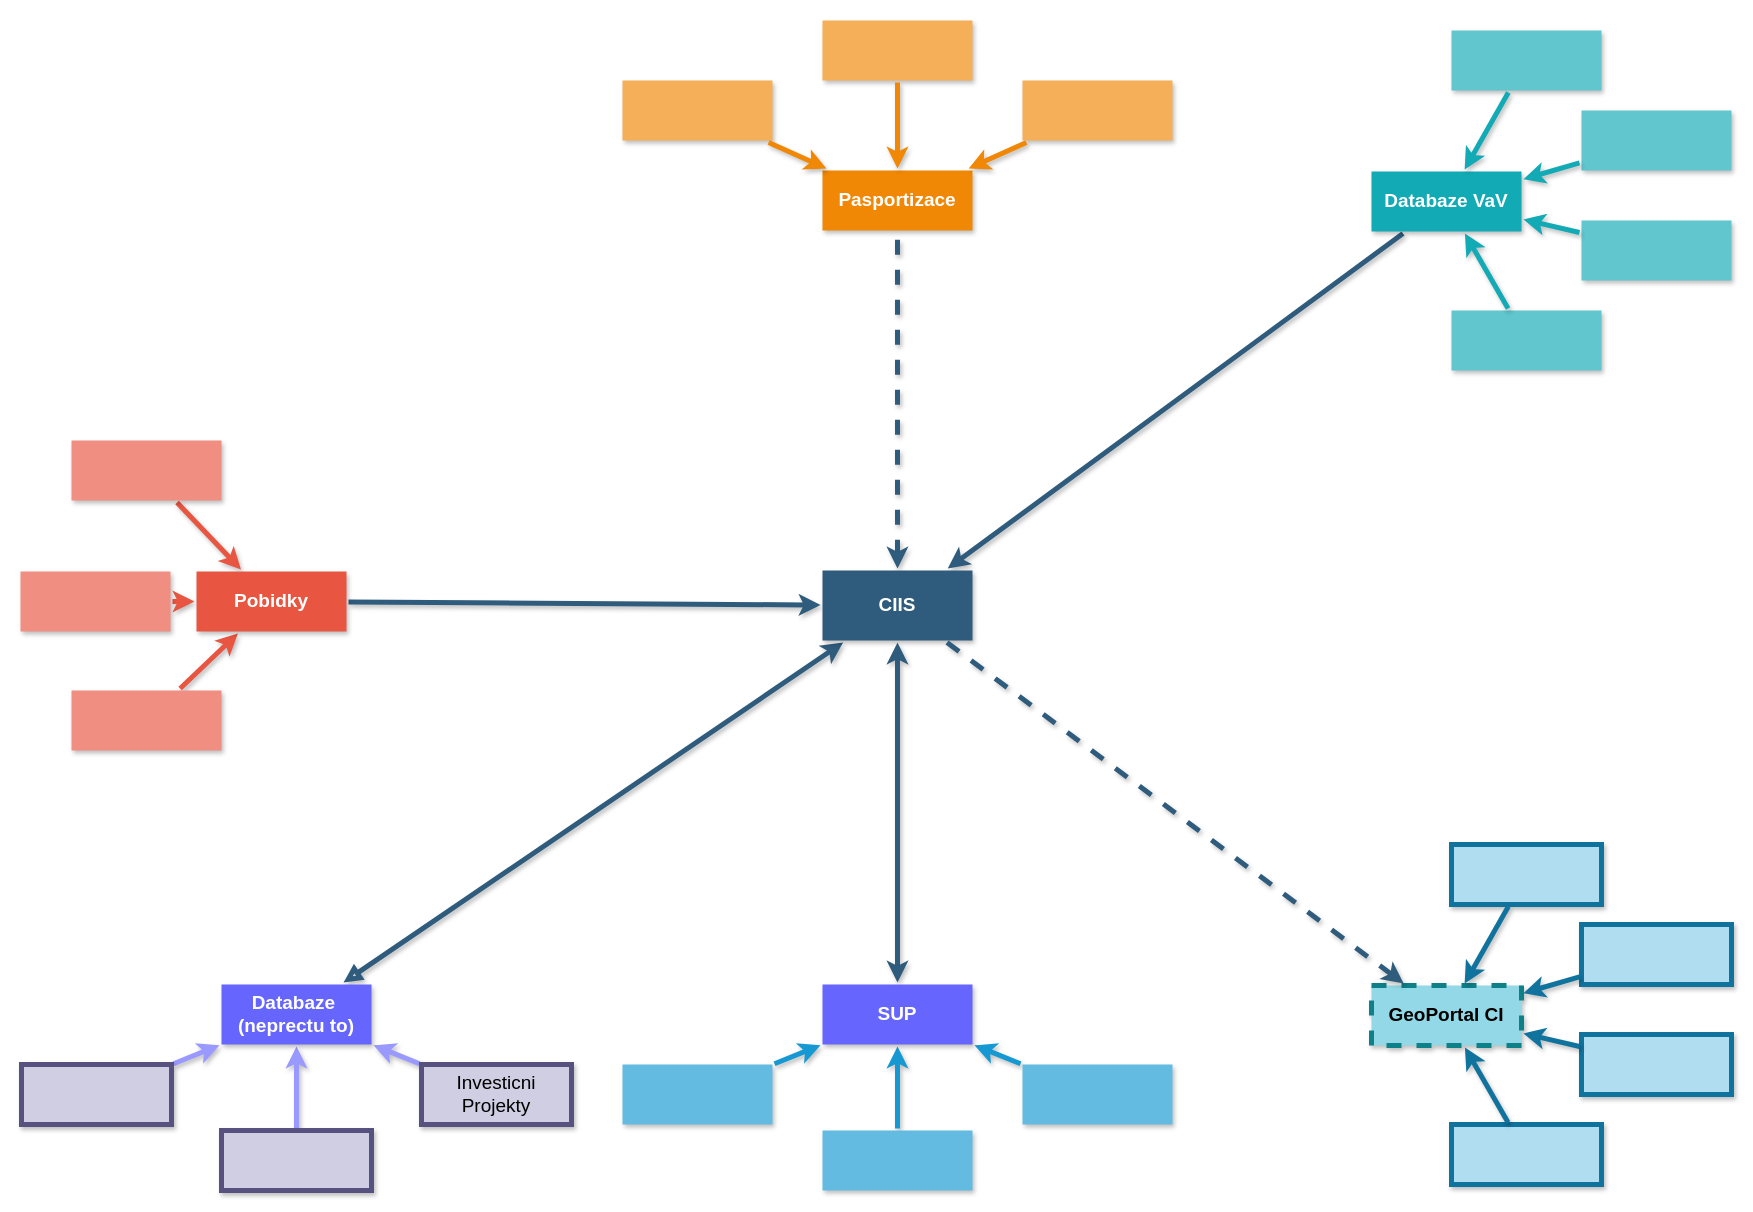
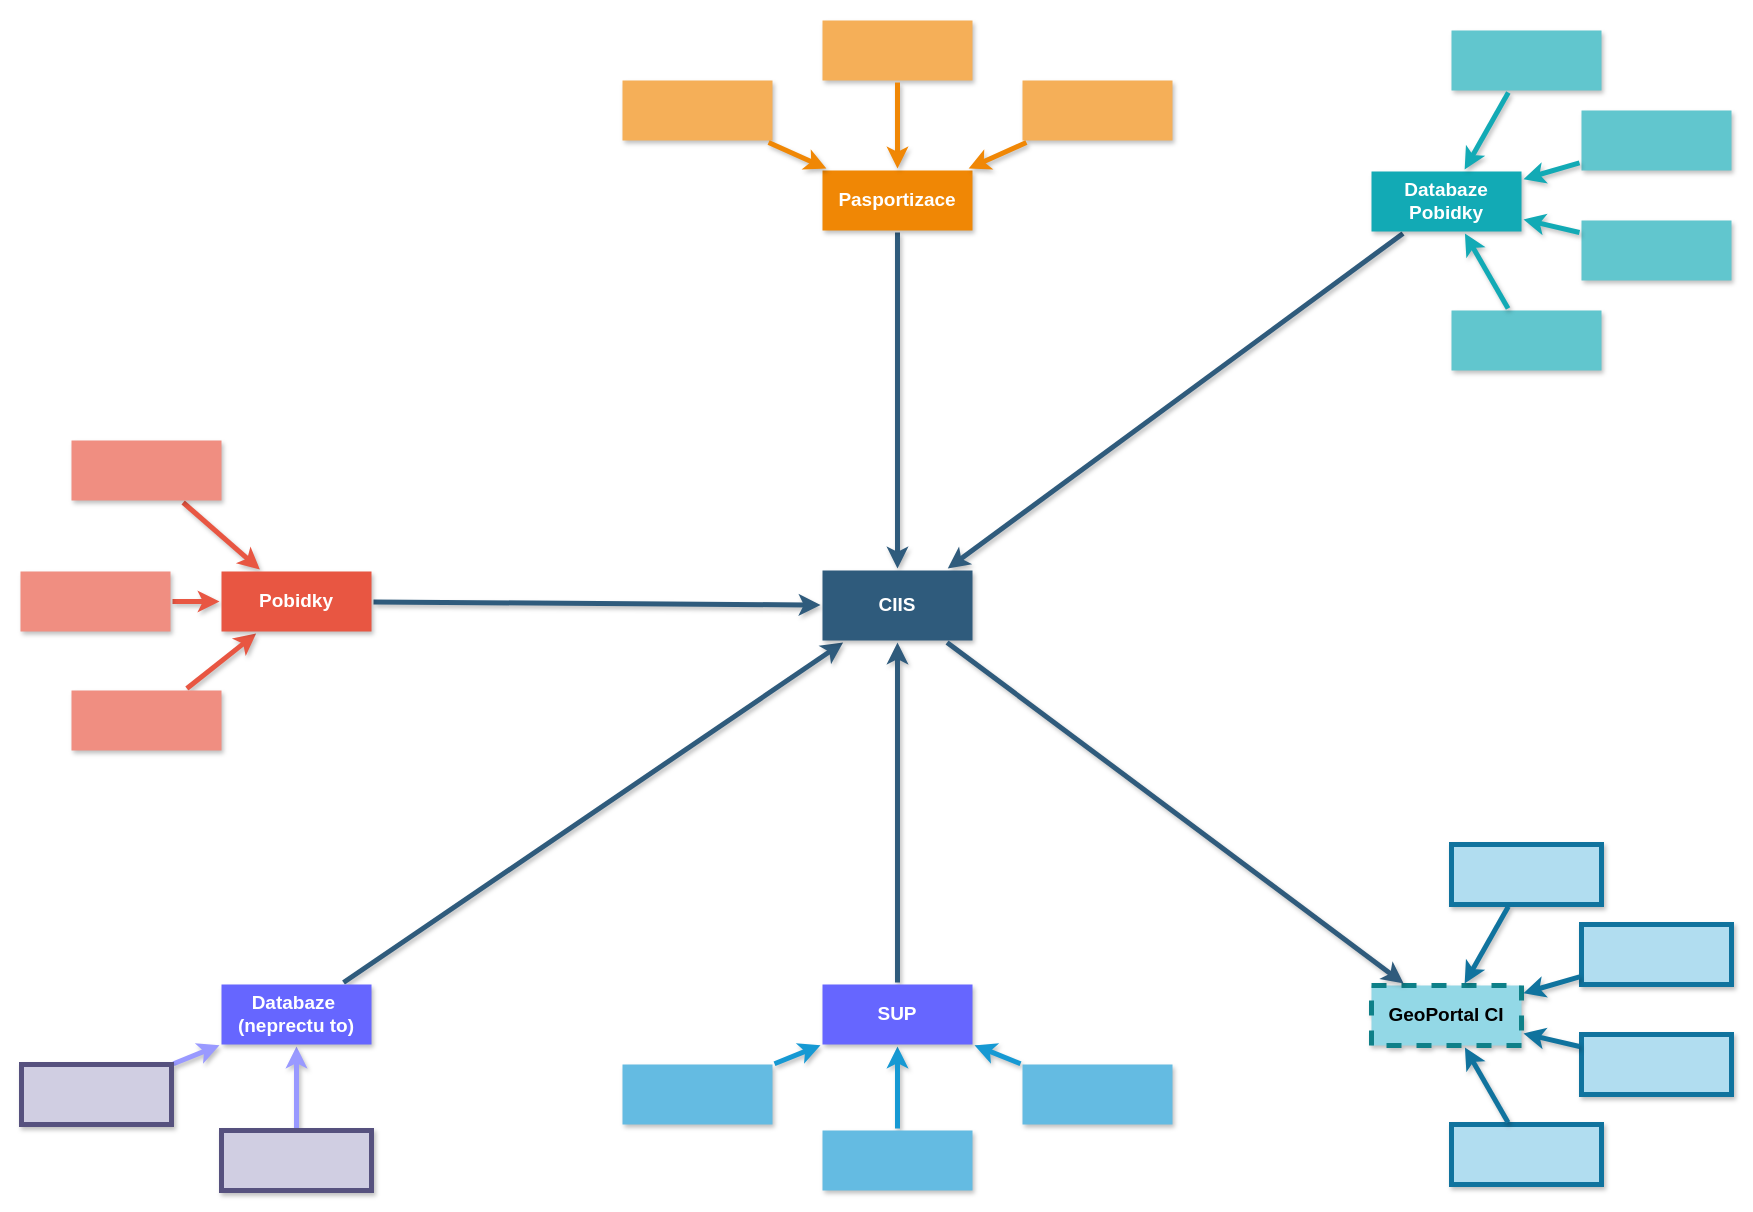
(1447, 202) -> (1447, 202)
(898, 532) -> (898, 532)
(272, 602) -> (297, 602)
(1061, 727) -> (1061, 727)
(898, 965) -> (898, 972)
(358, 973) -> (352, 977)
(402, 1057) -> none
(497, 1095) -> none
